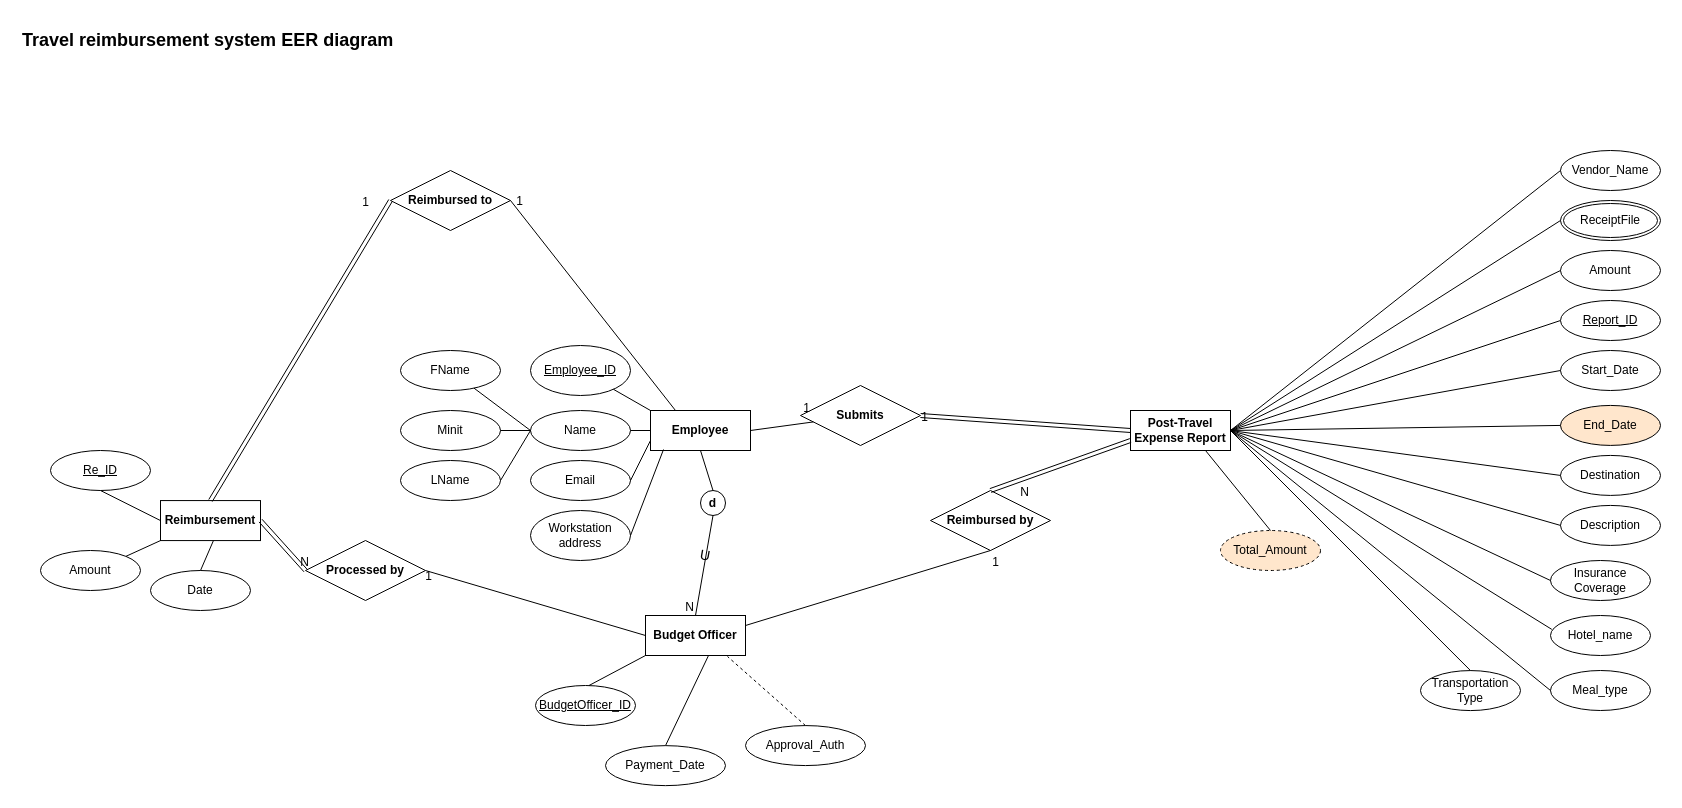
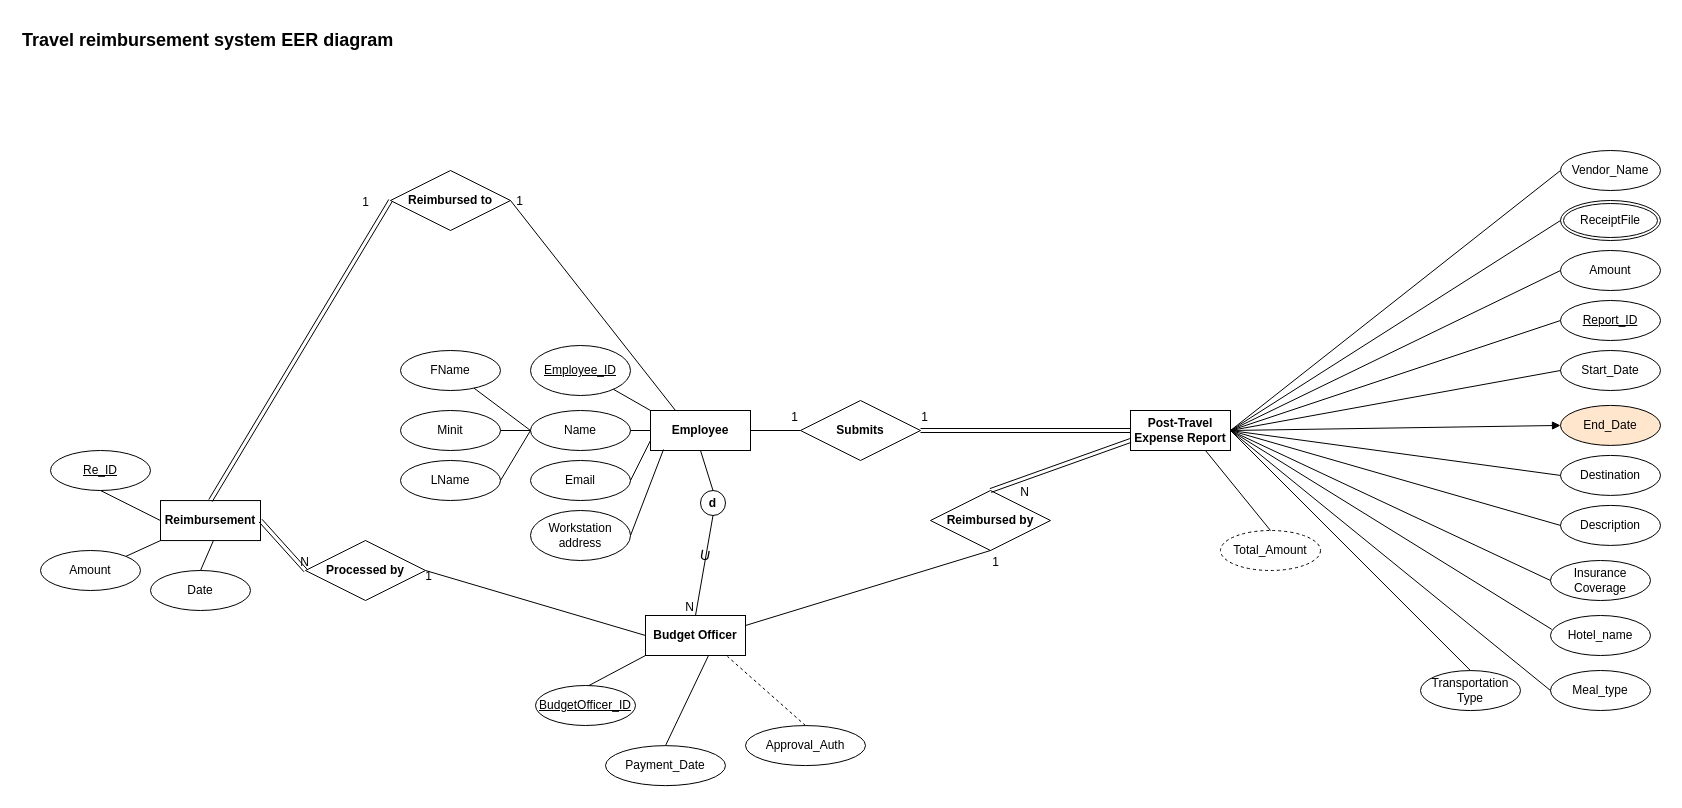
(861, 416) -> (861, 431)
(1554, 426) -> (1551, 426)
(1271, 551) -> (1271, 551)
